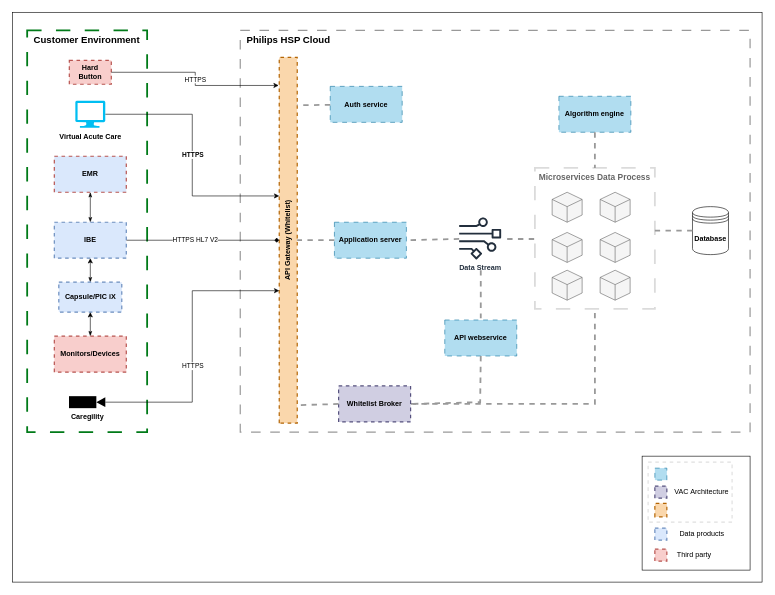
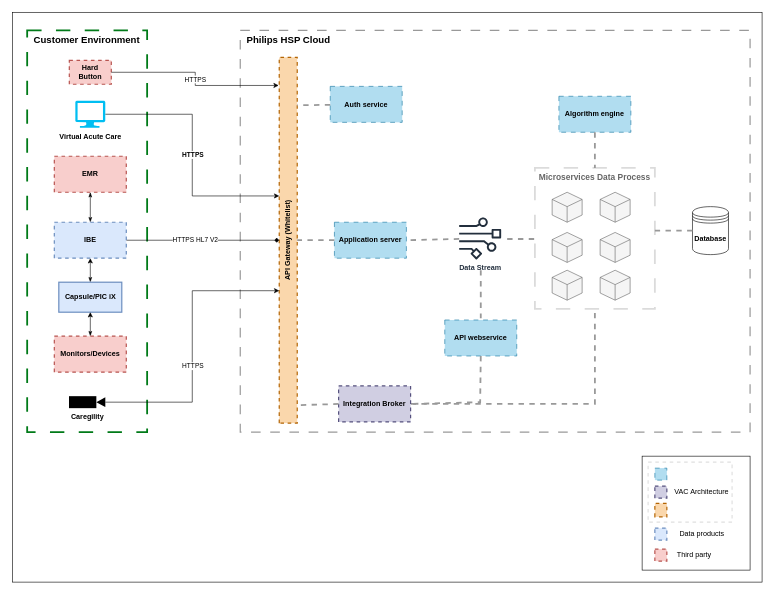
(90, 174) -> (90, 174)
(90, 297) -> (90, 297)
(375, 404) -> (375, 404)
